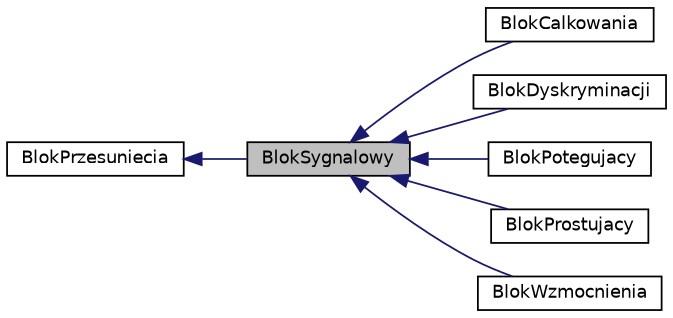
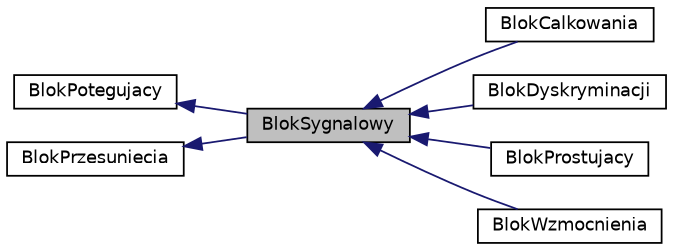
(458, 159) -> (221, 110)
